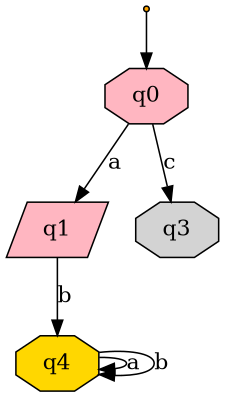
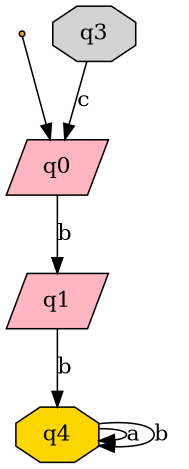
(146, 96) -> (57, 167)
(160, 155) -> (78, 93)
(115, 163) -> (65, 234)
